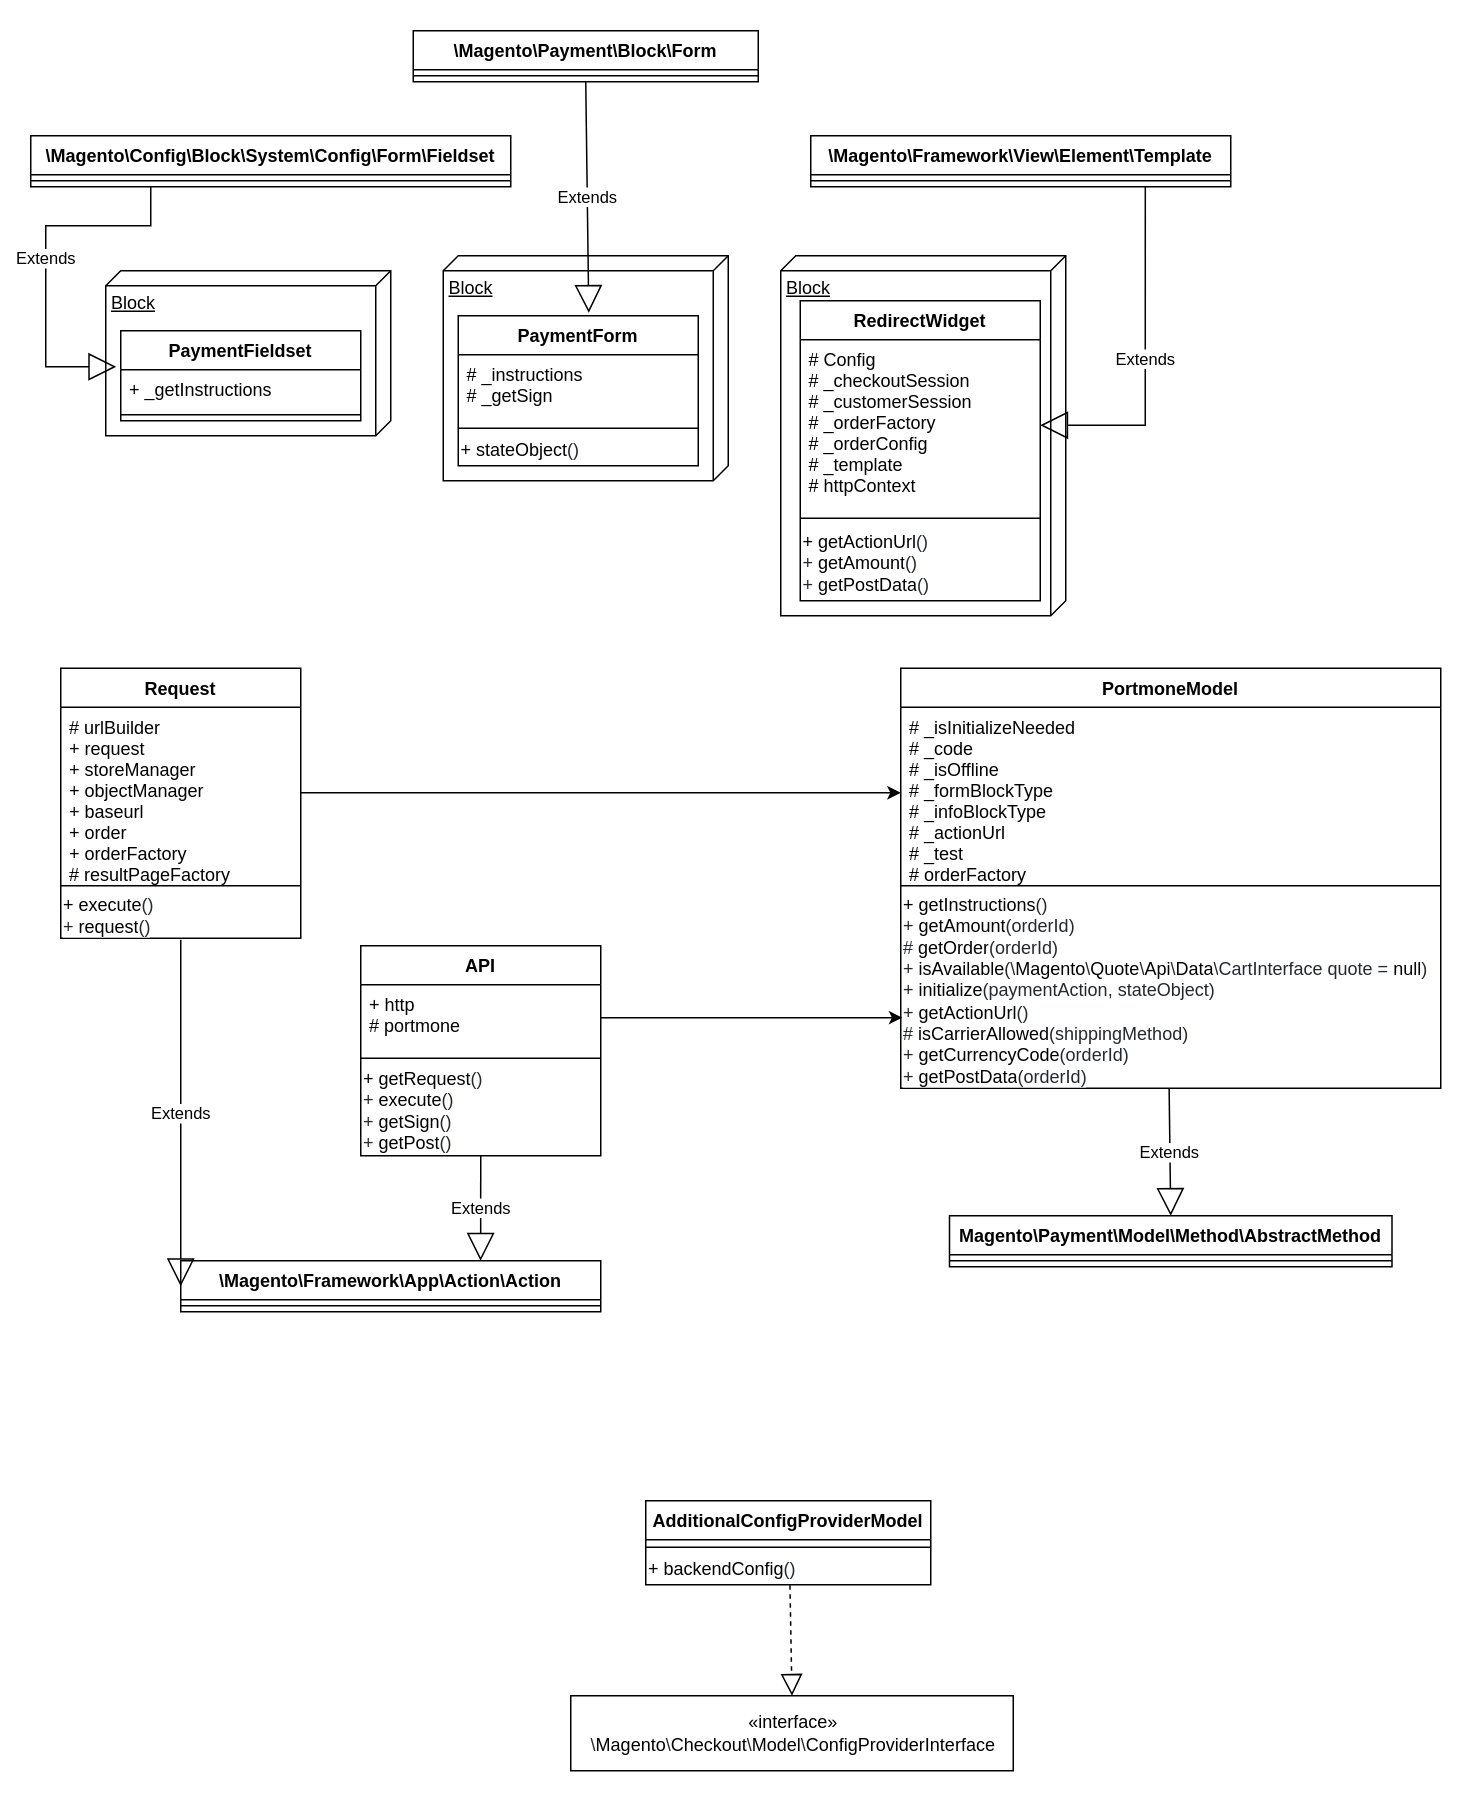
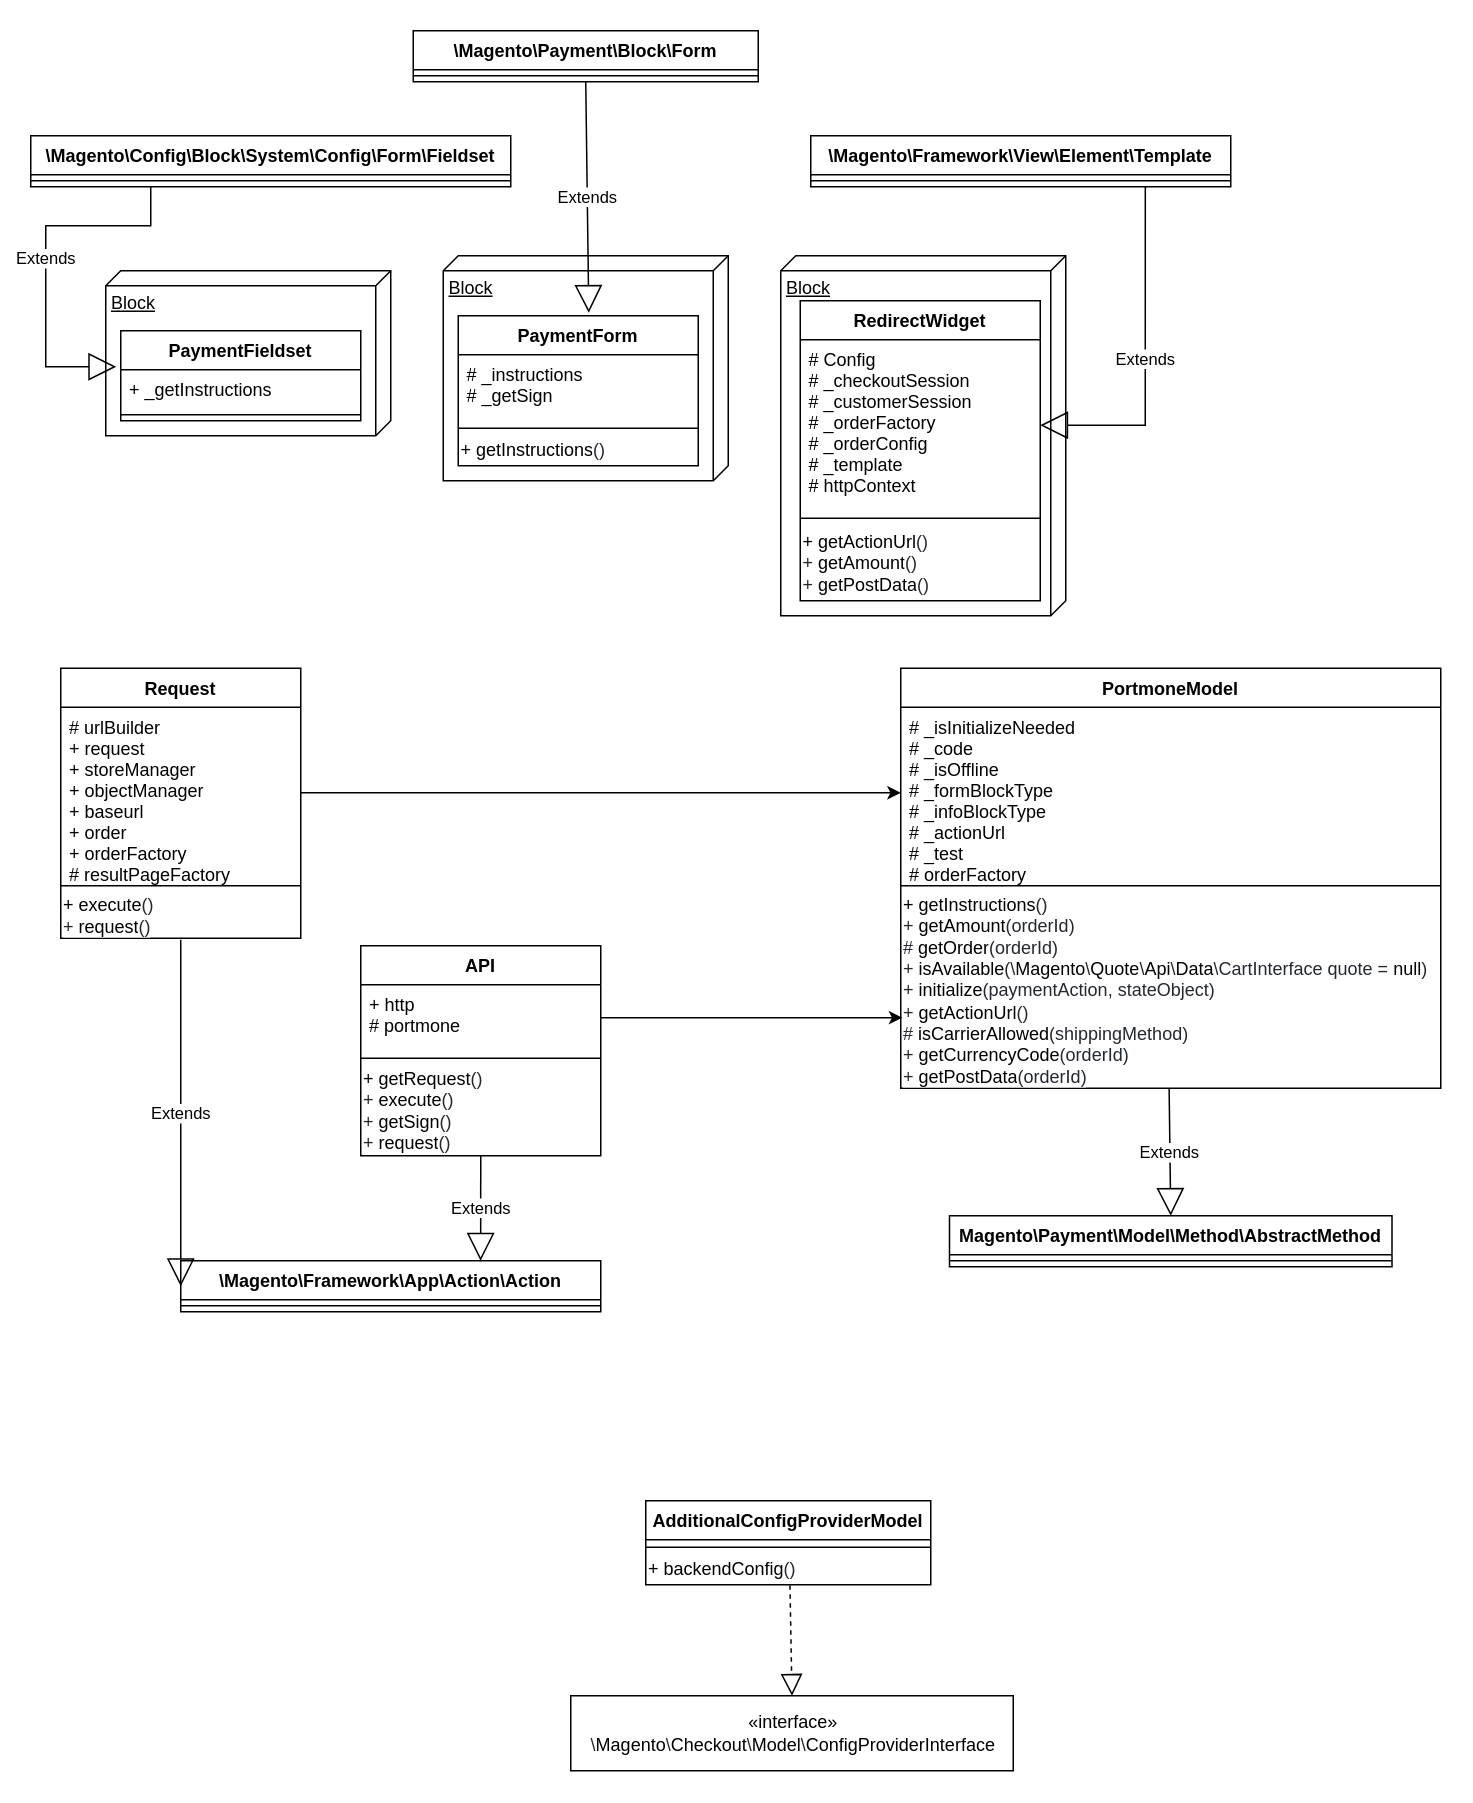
(535, 451) -> (552, 451)
(434, 1111) -> (434, 1111)
